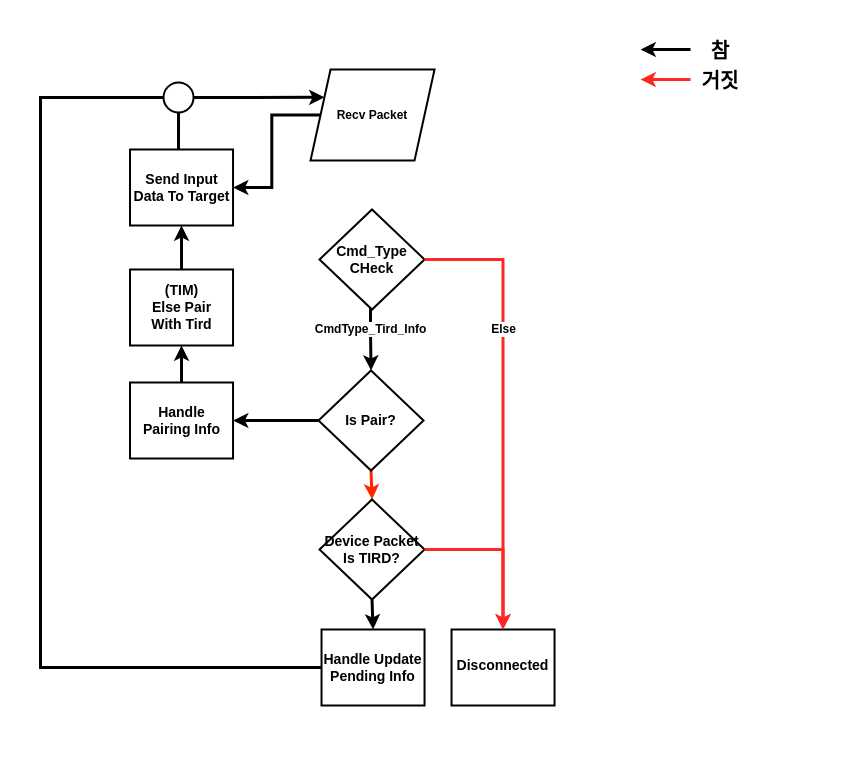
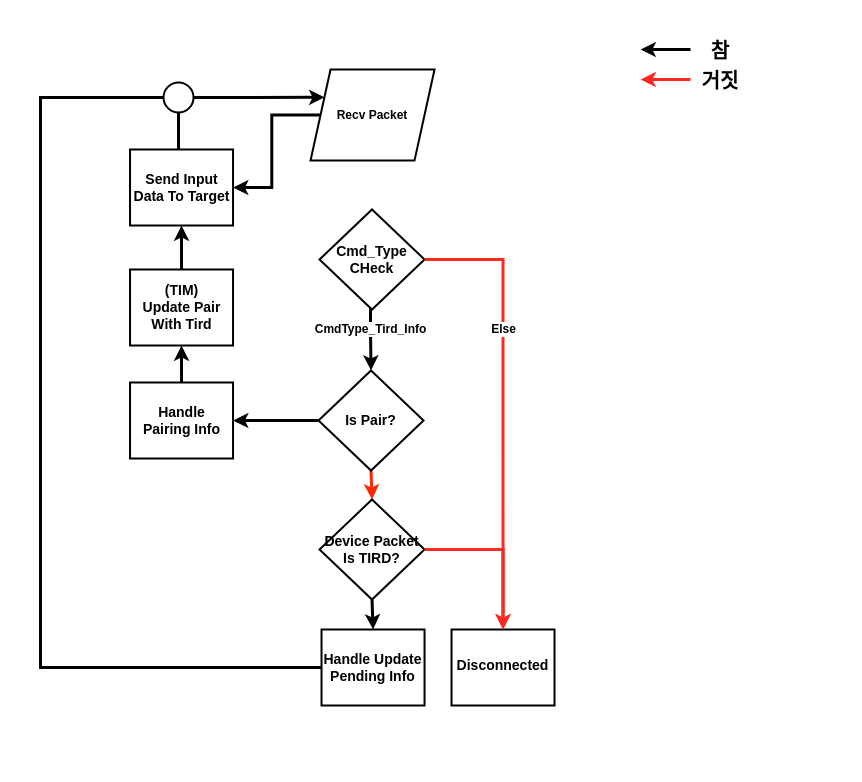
(182, 308) -> (182, 308)
